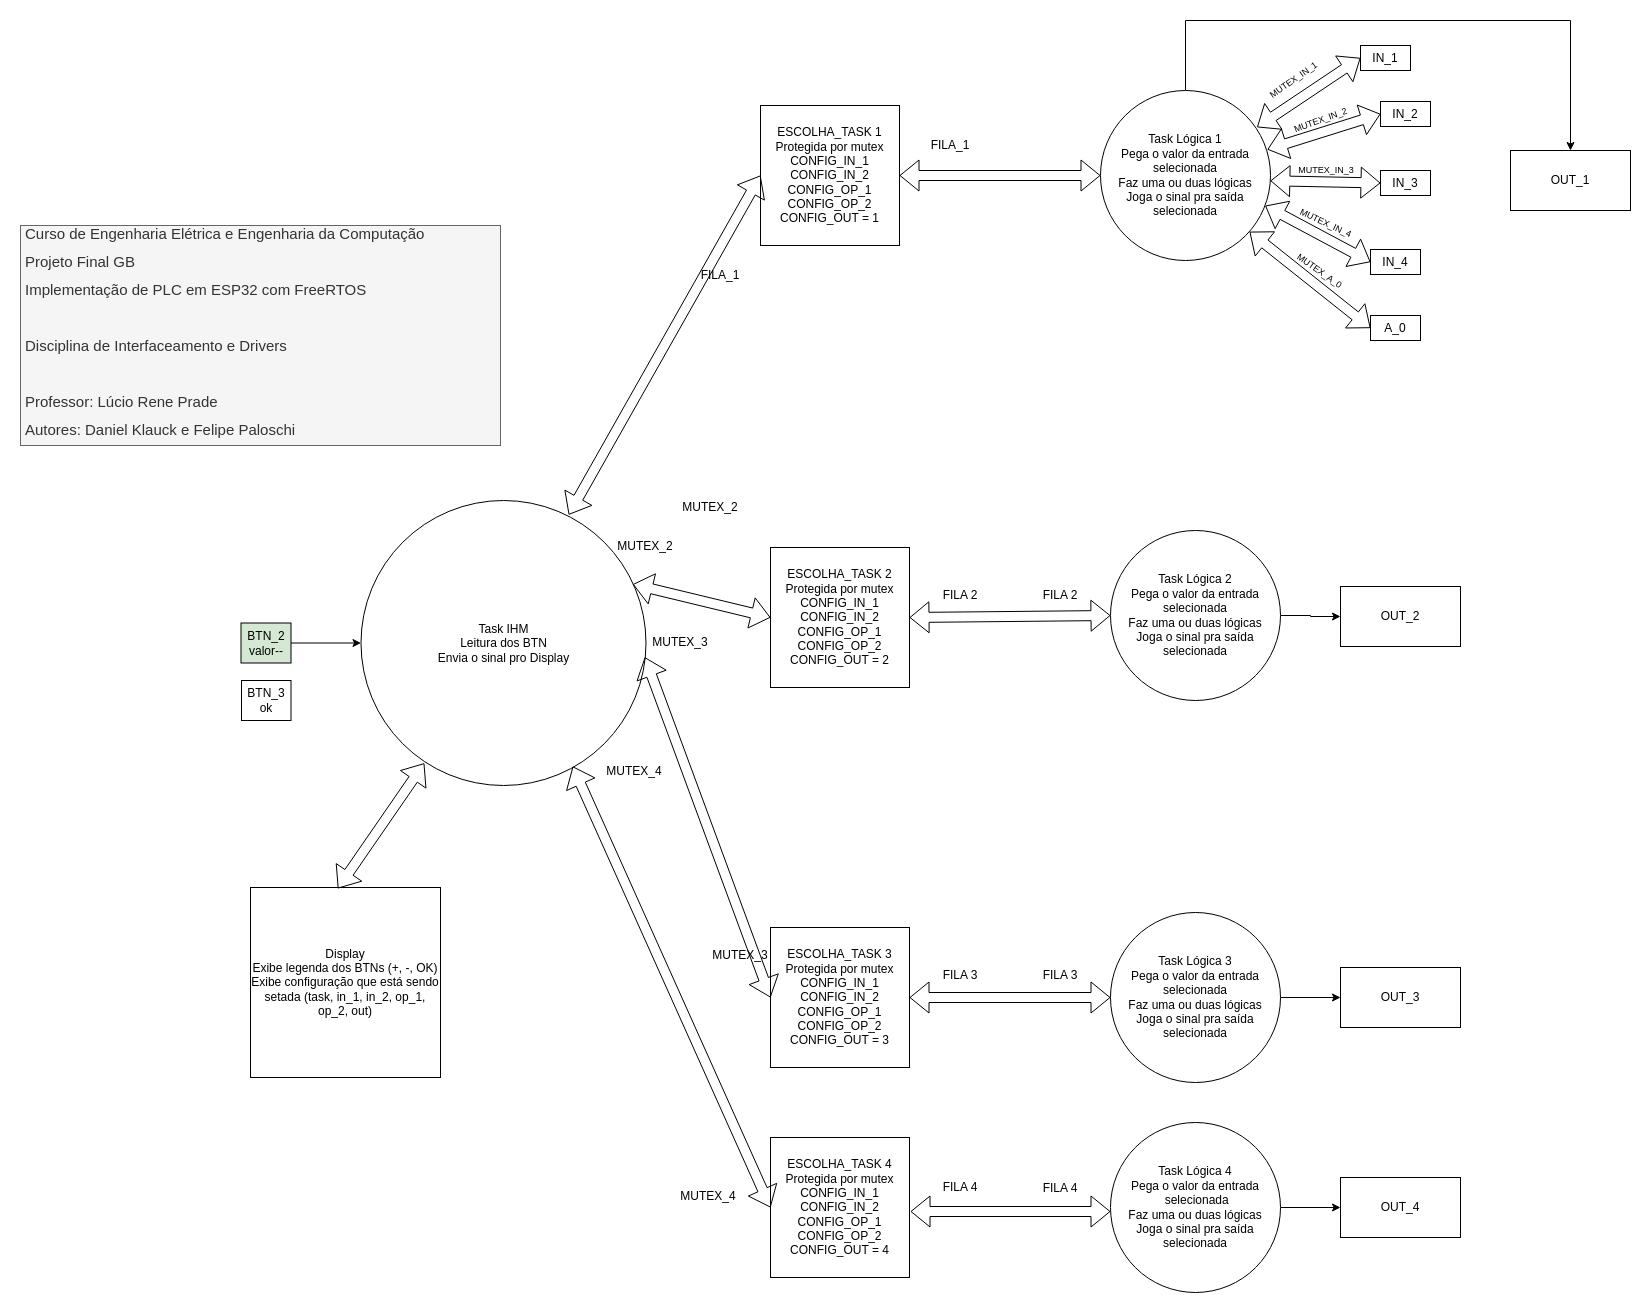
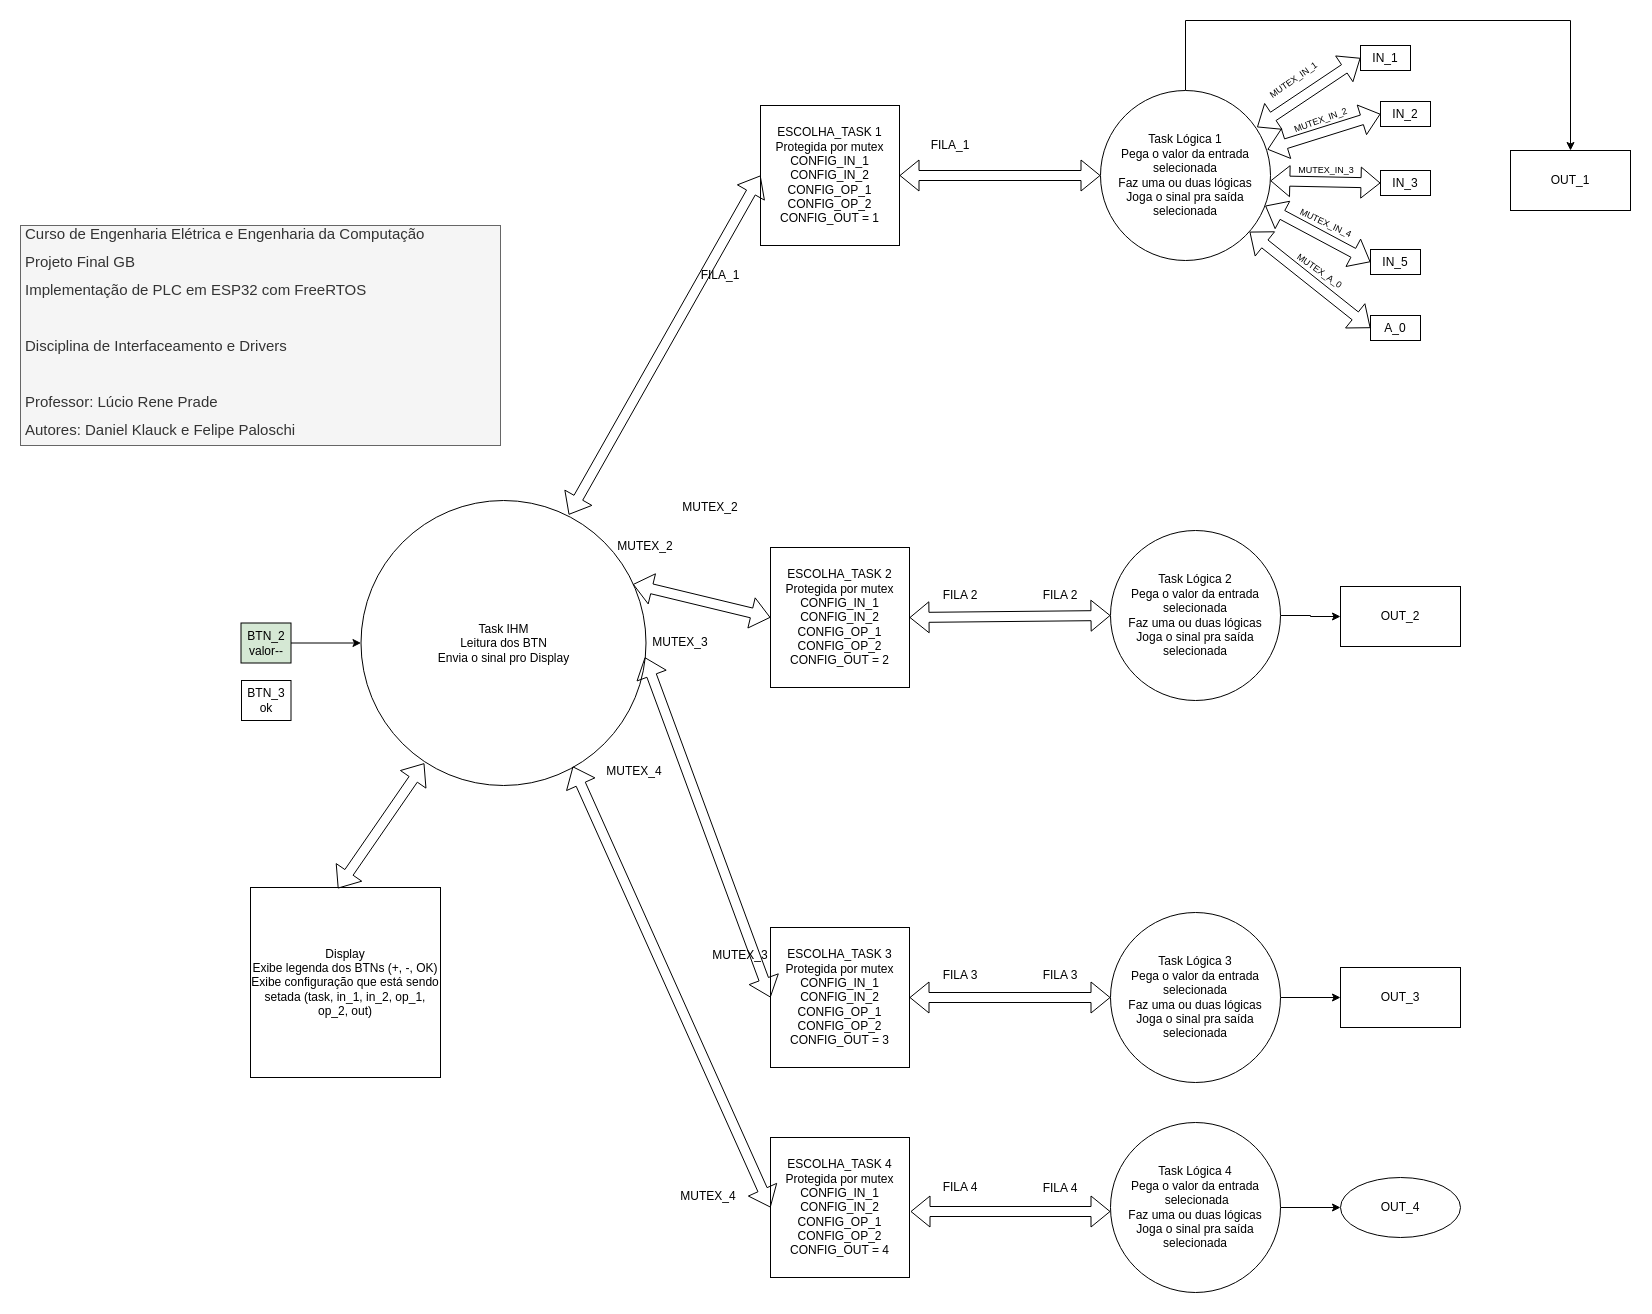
(1396, 263) -> (1396, 263)
(1401, 1208) -> (1401, 1208)
